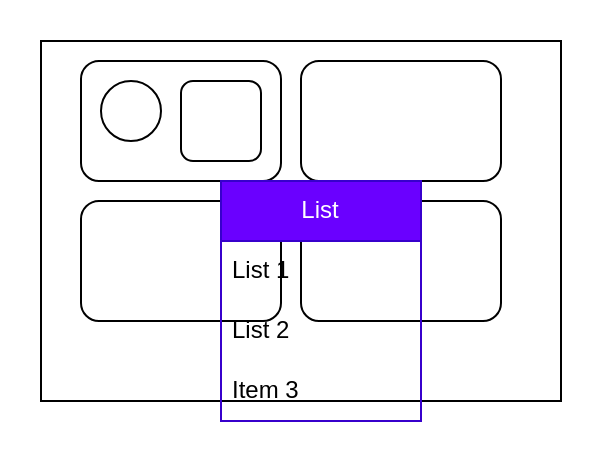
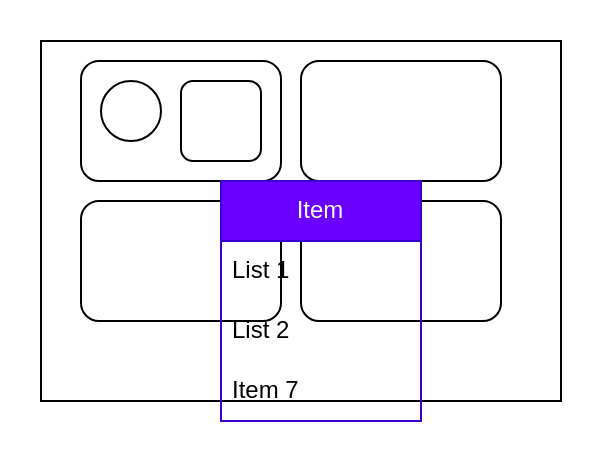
(321, 211) -> (321, 211)
(270, 391) -> (270, 391)
